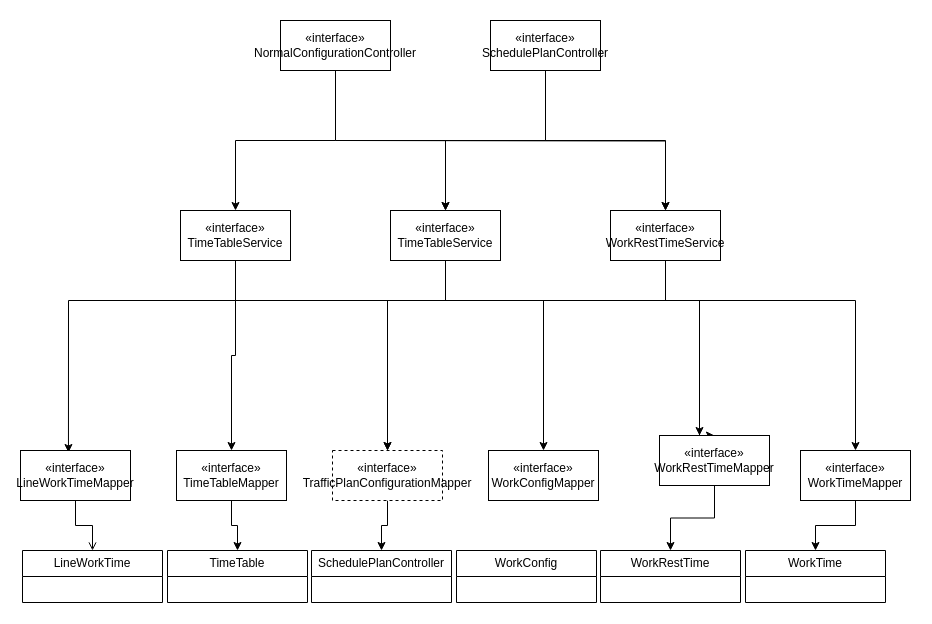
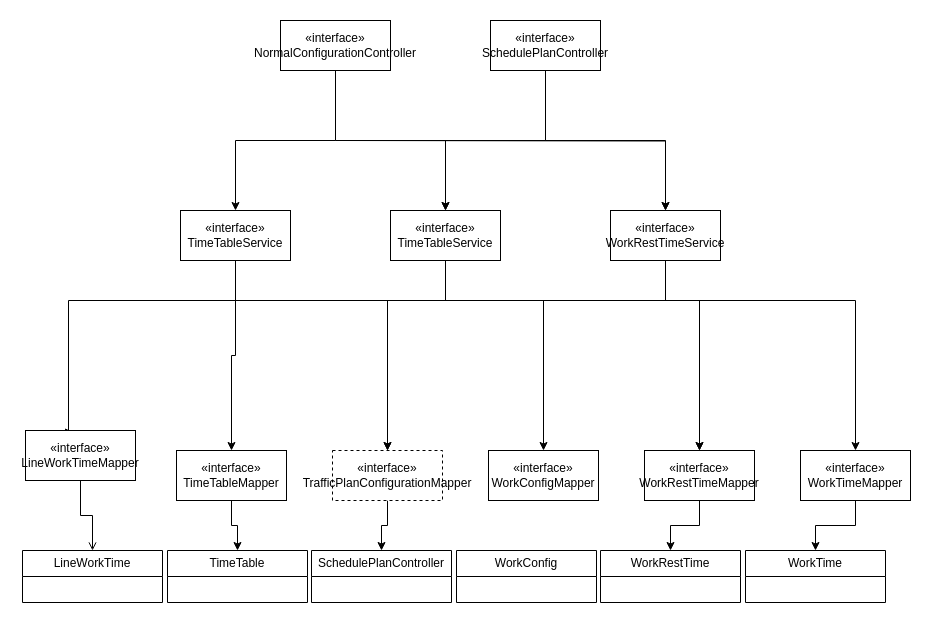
(715, 461) -> (700, 476)
(76, 476) -> (81, 456)
